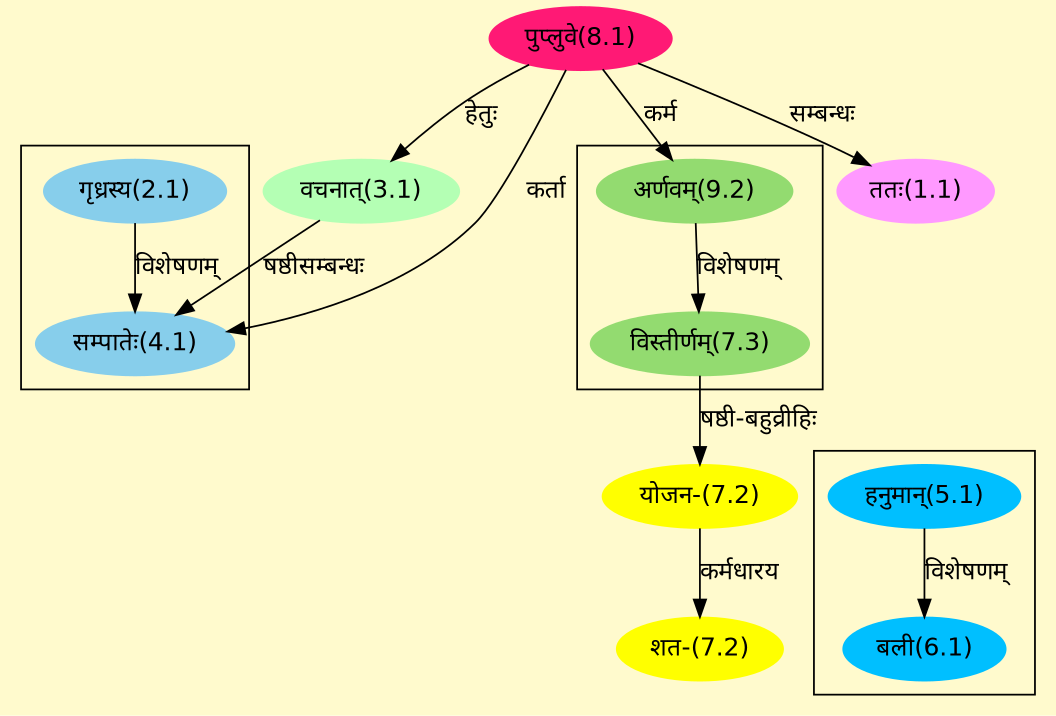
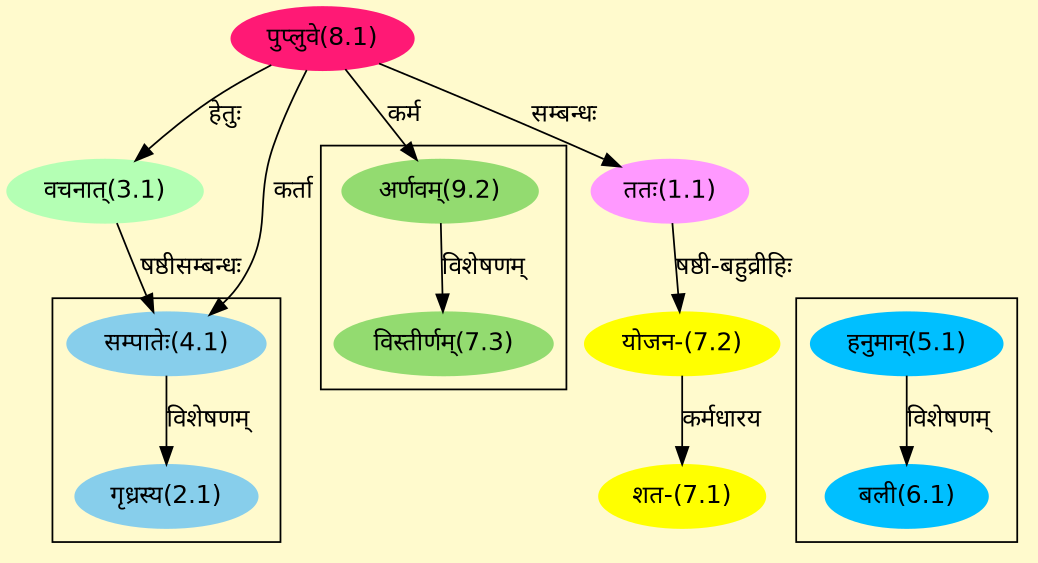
(135, 259) -> (166, 411)
(700, 411) -> (675, 259)
(700, 649) -> (682, 496)
